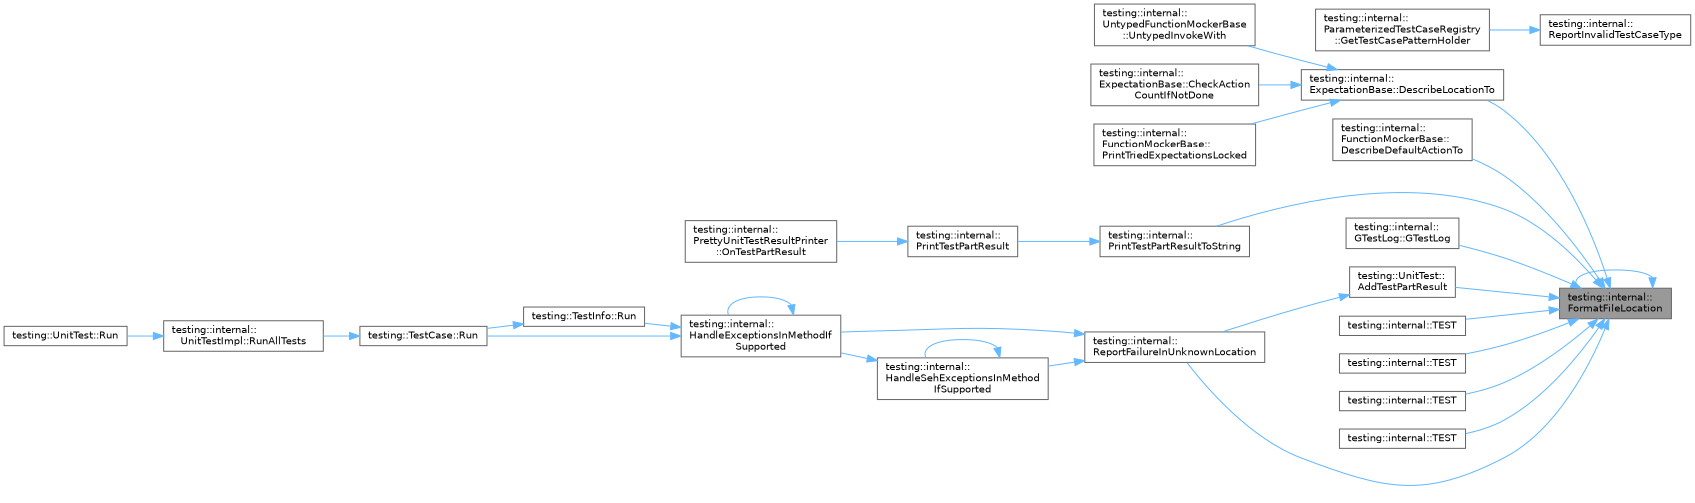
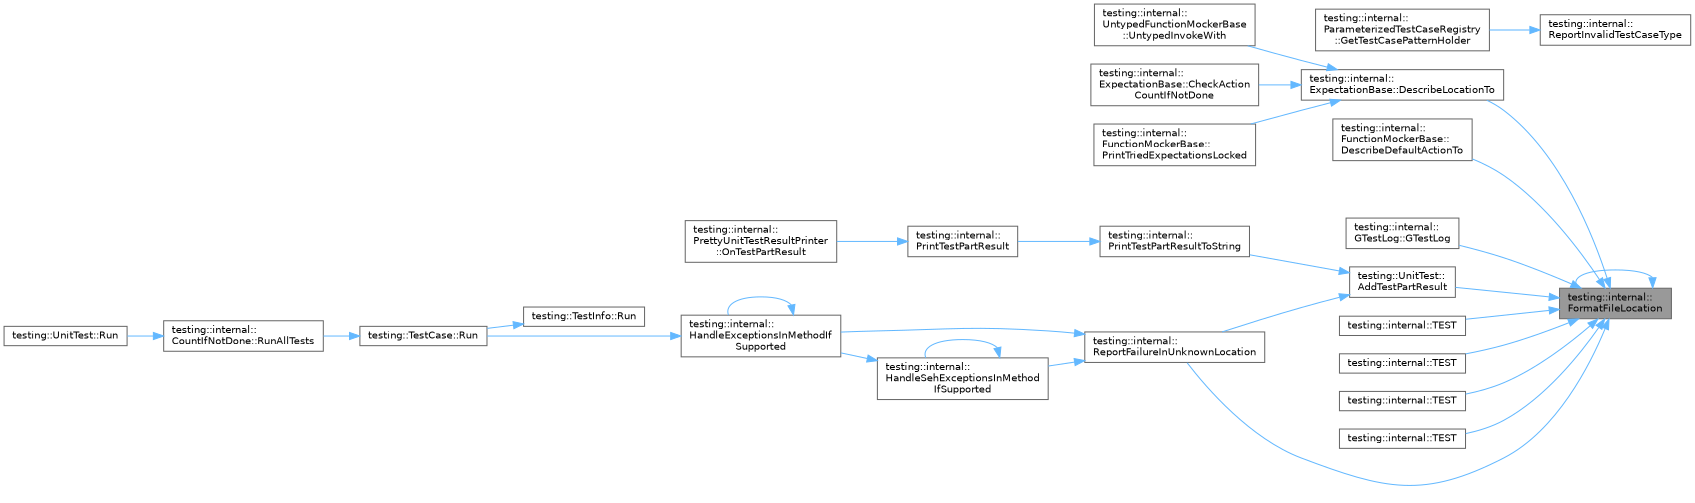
(1418, 193) -> (1294, 263)
(658, 325) -> none
(243, 336) -> (243, 336)
